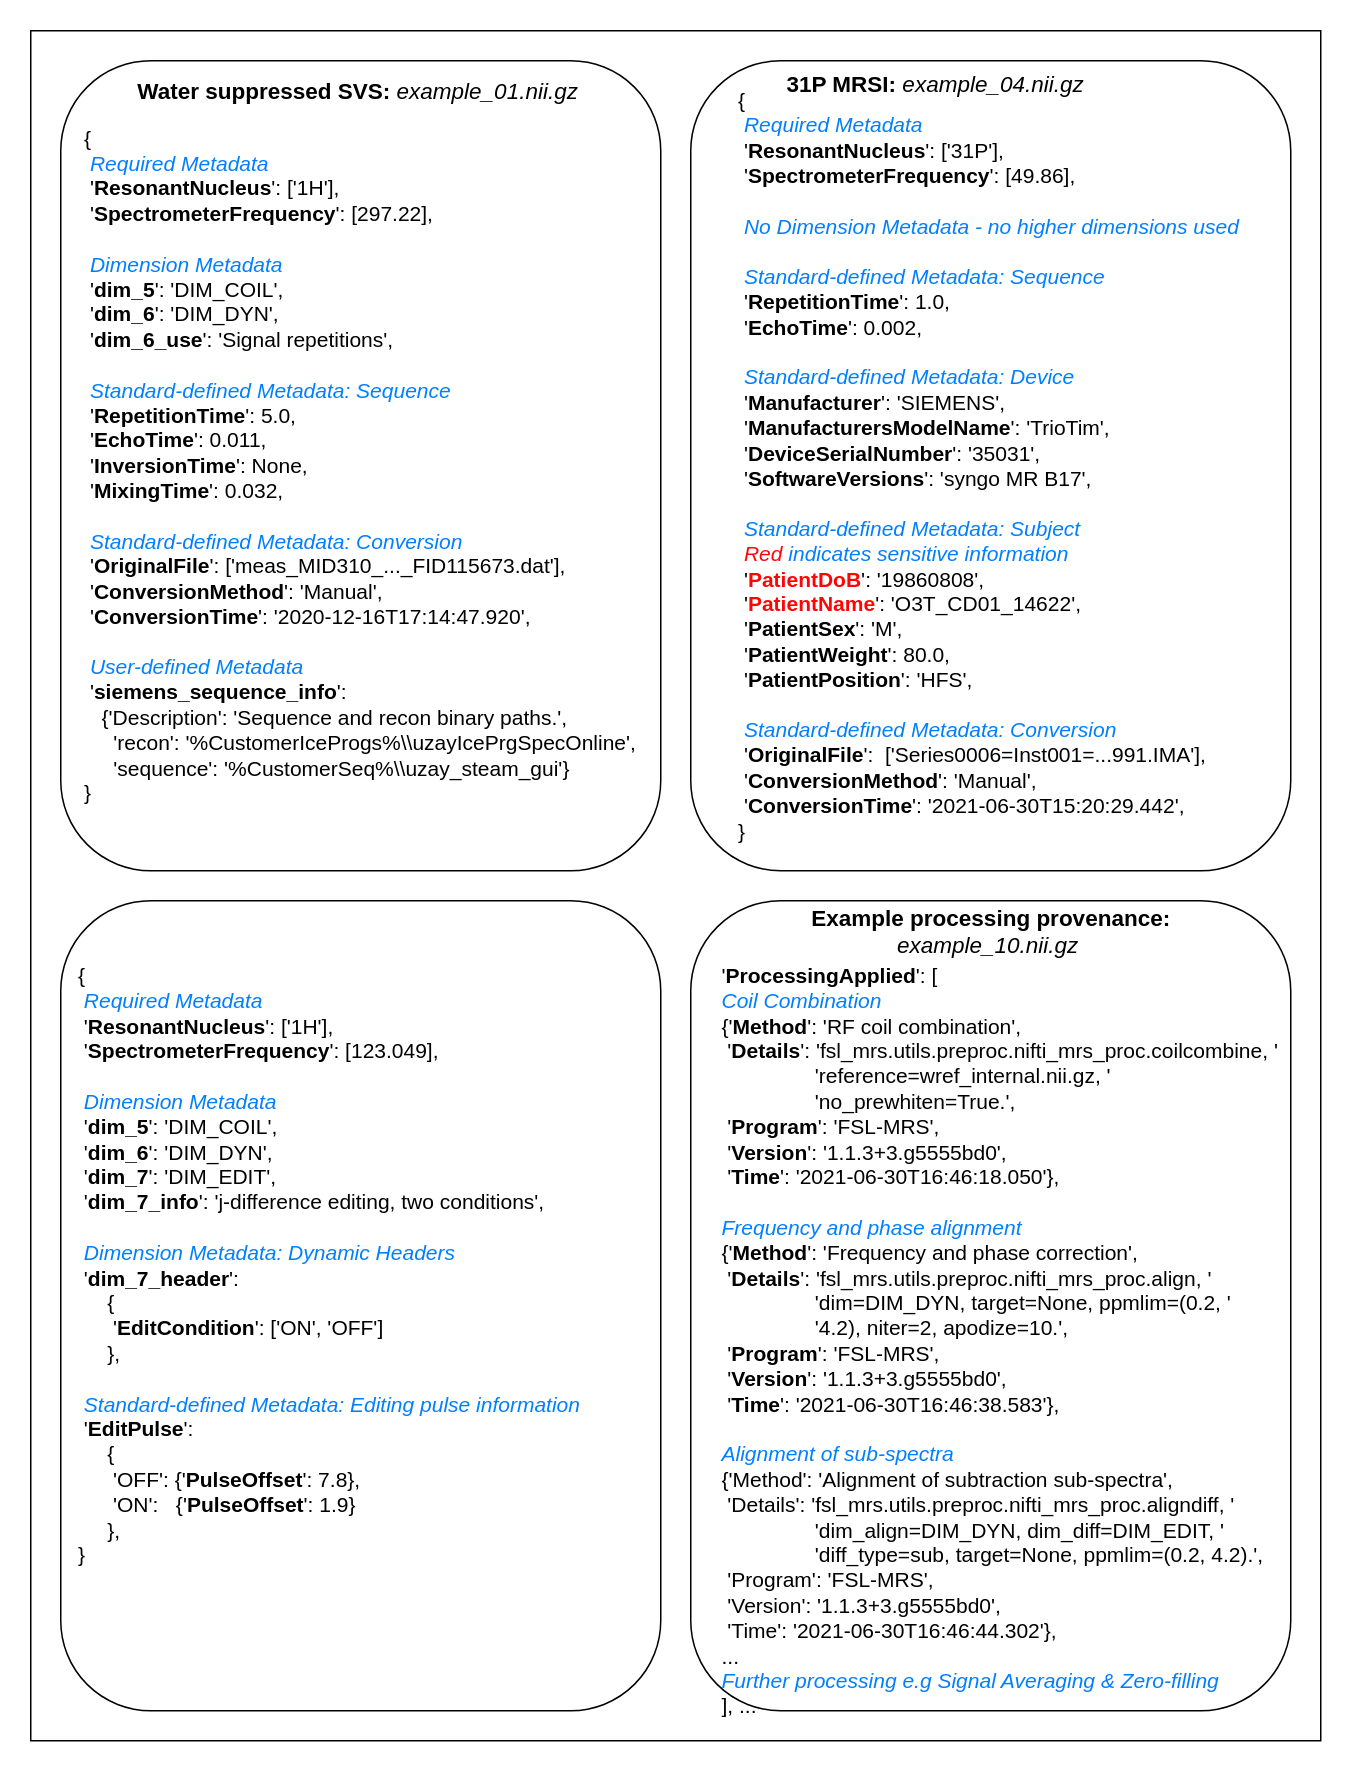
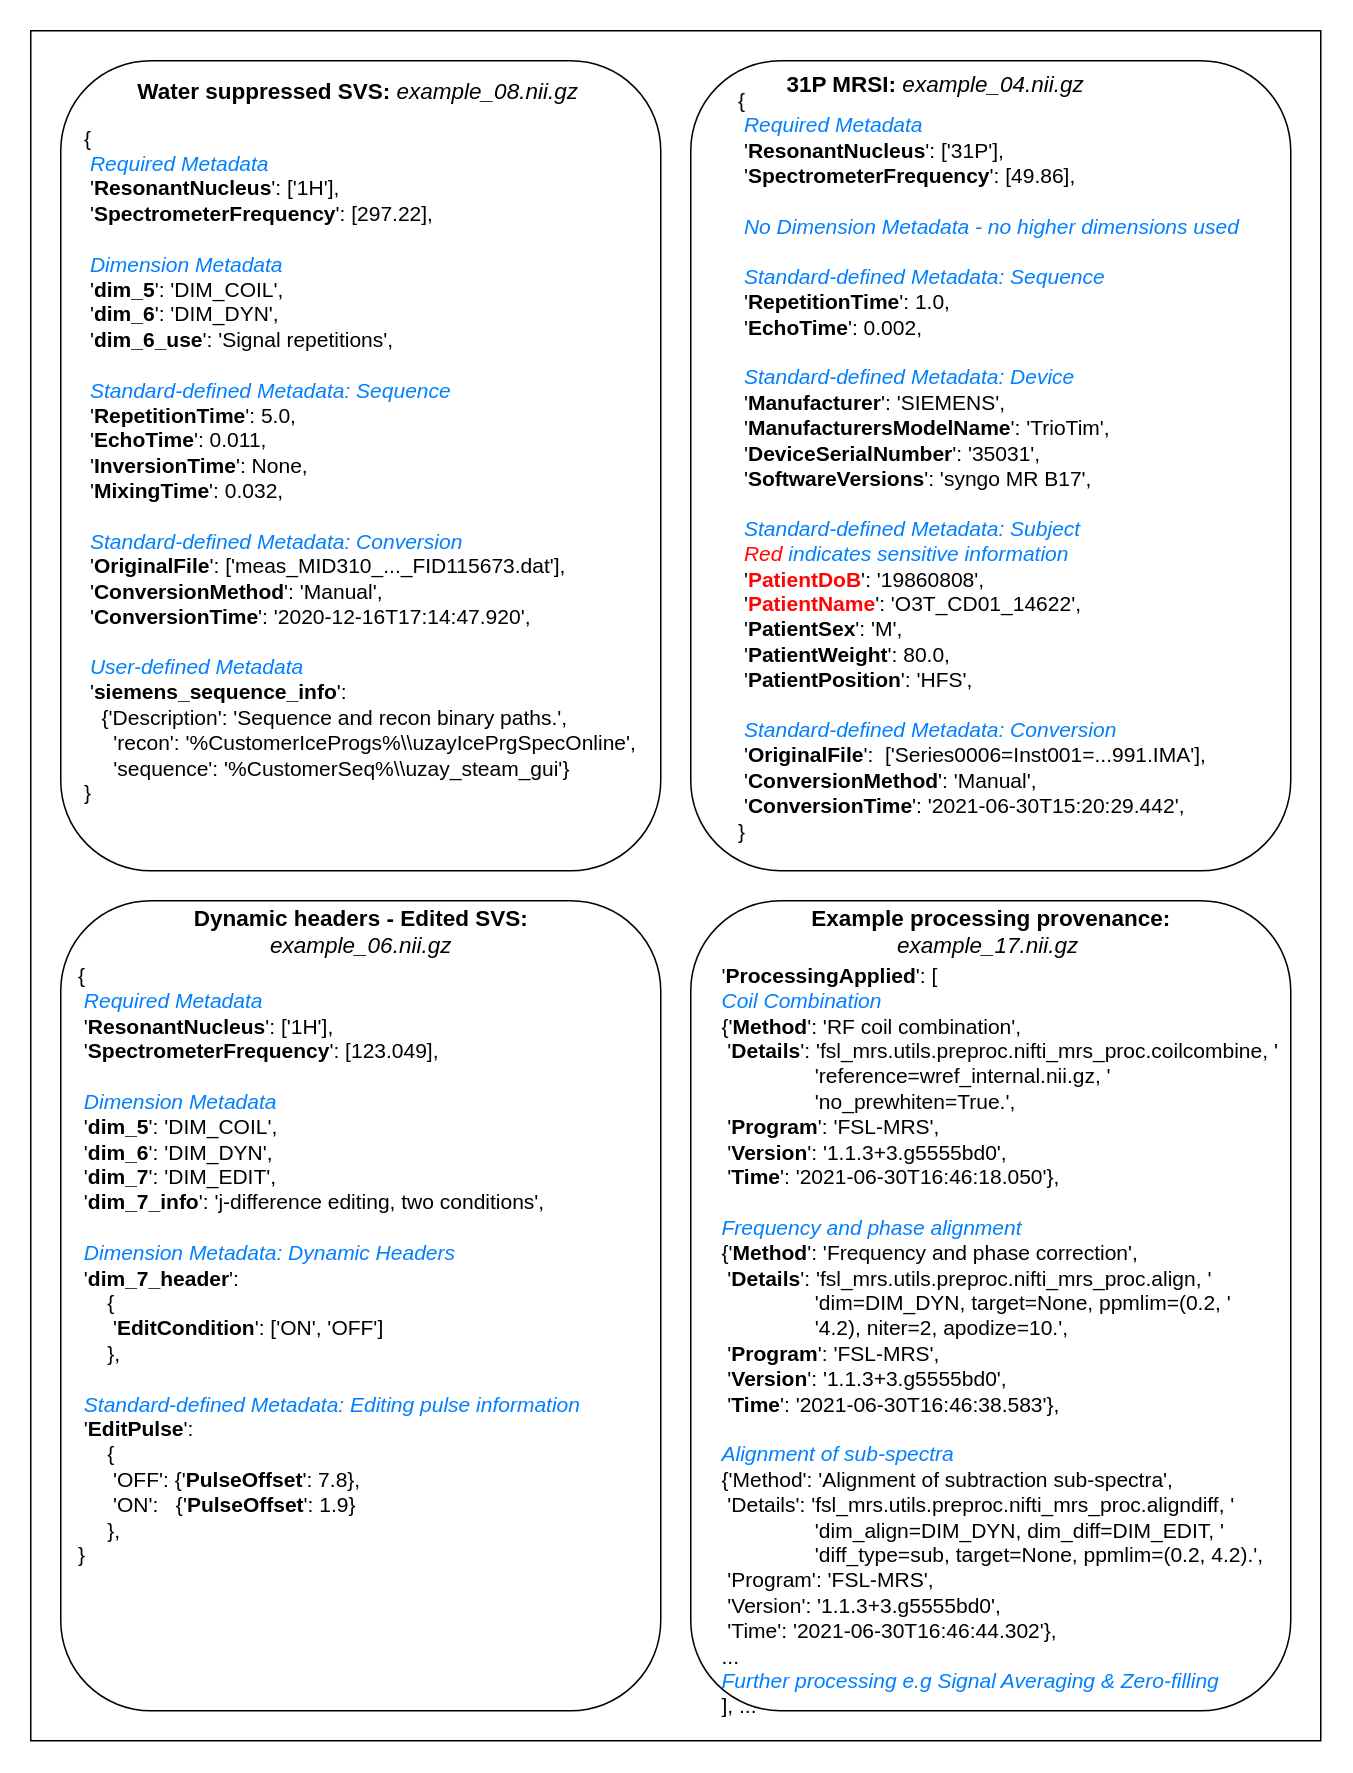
(362, 91) -> (362, 91)
none -> (361, 931)
(992, 931) -> (992, 931)
